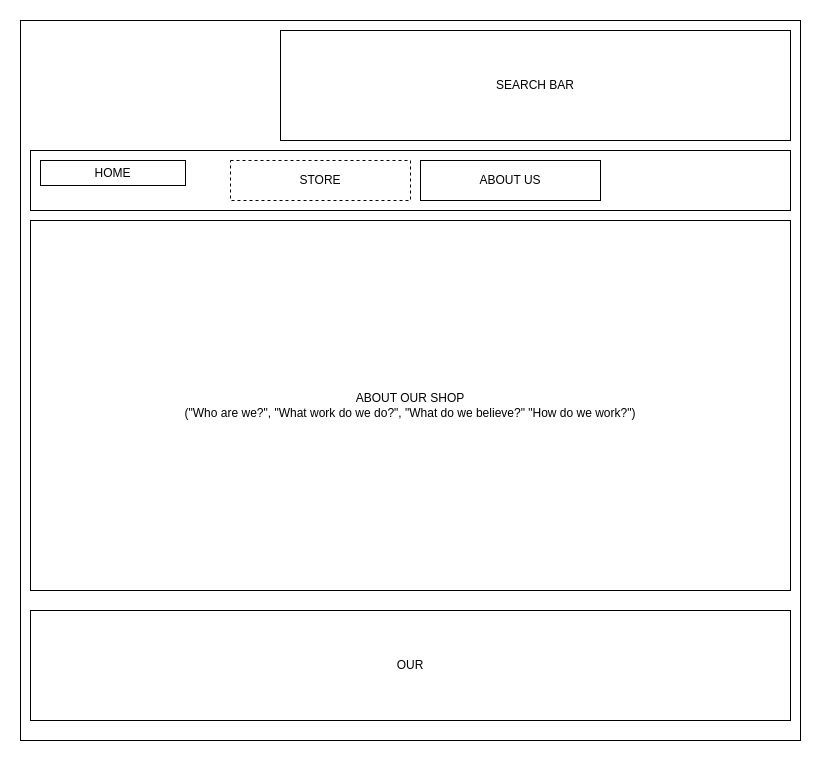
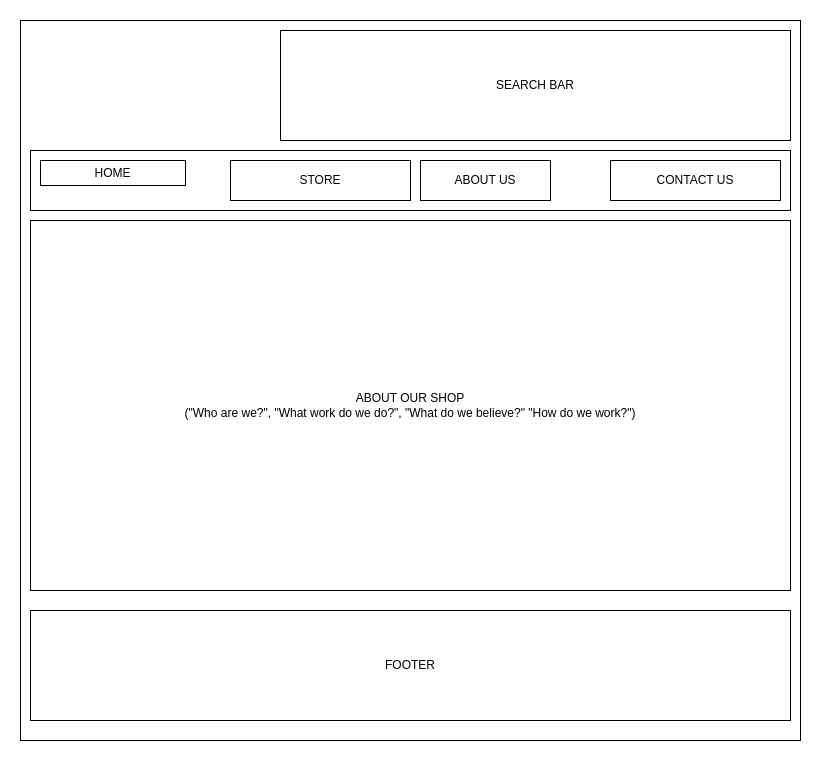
(321, 181) -> (321, 181)
(511, 181) -> (486, 181)
none -> (696, 181)
(411, 666) -> (411, 666)
